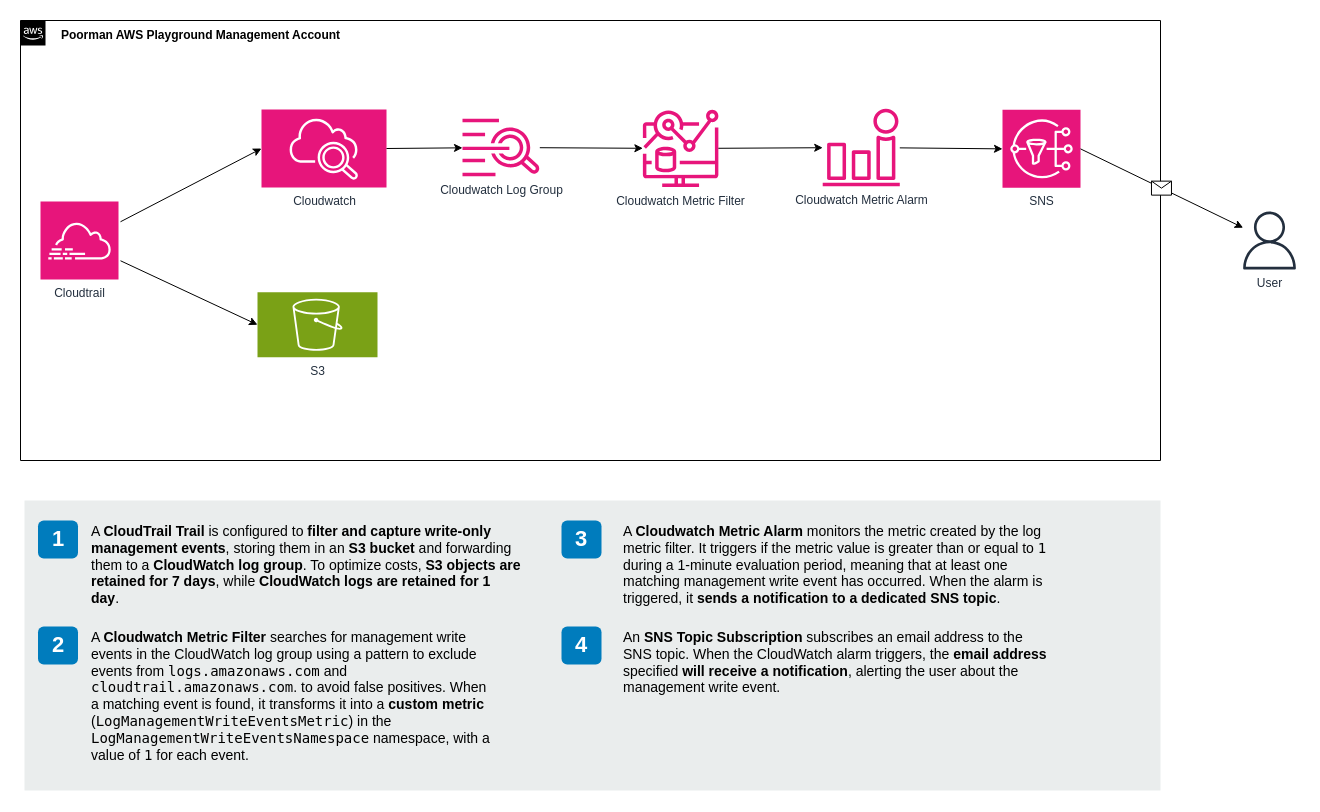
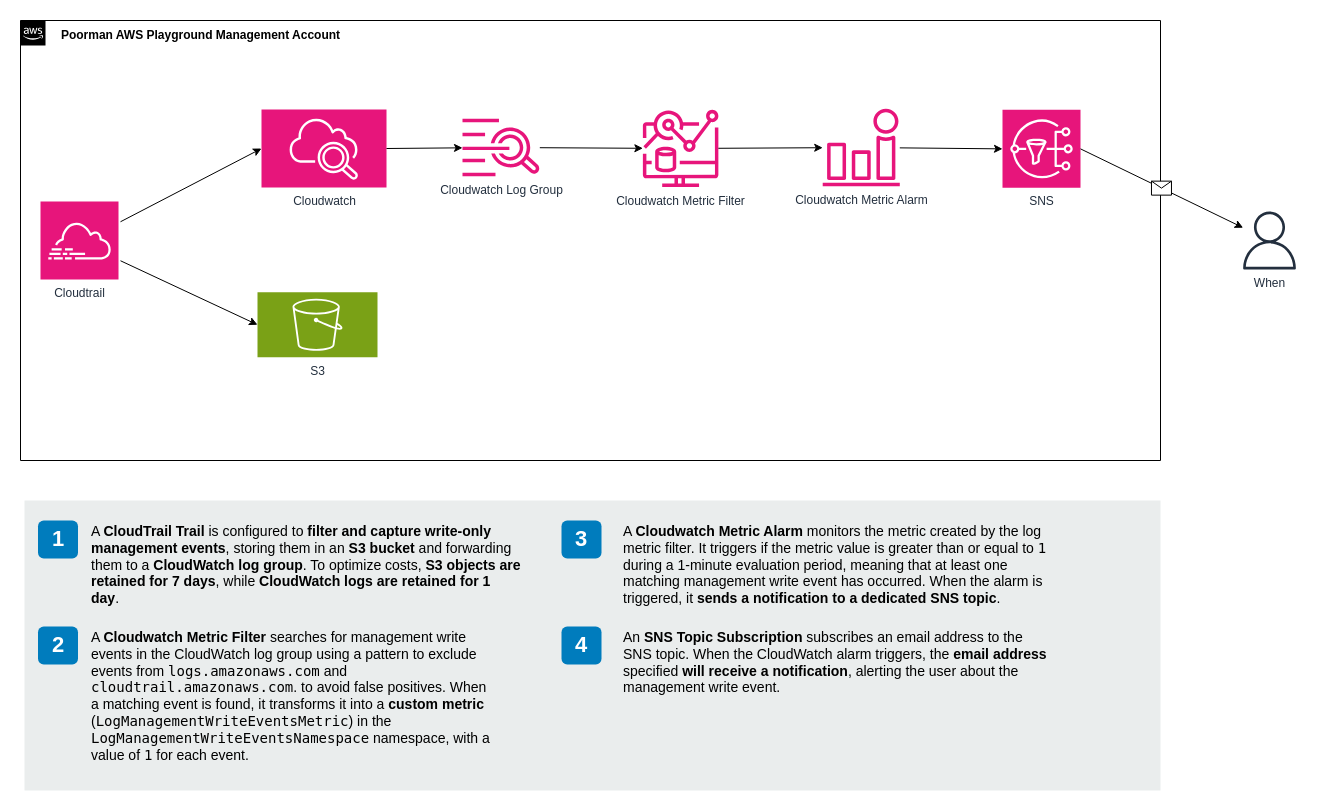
(1270, 284) -> (1270, 284)
